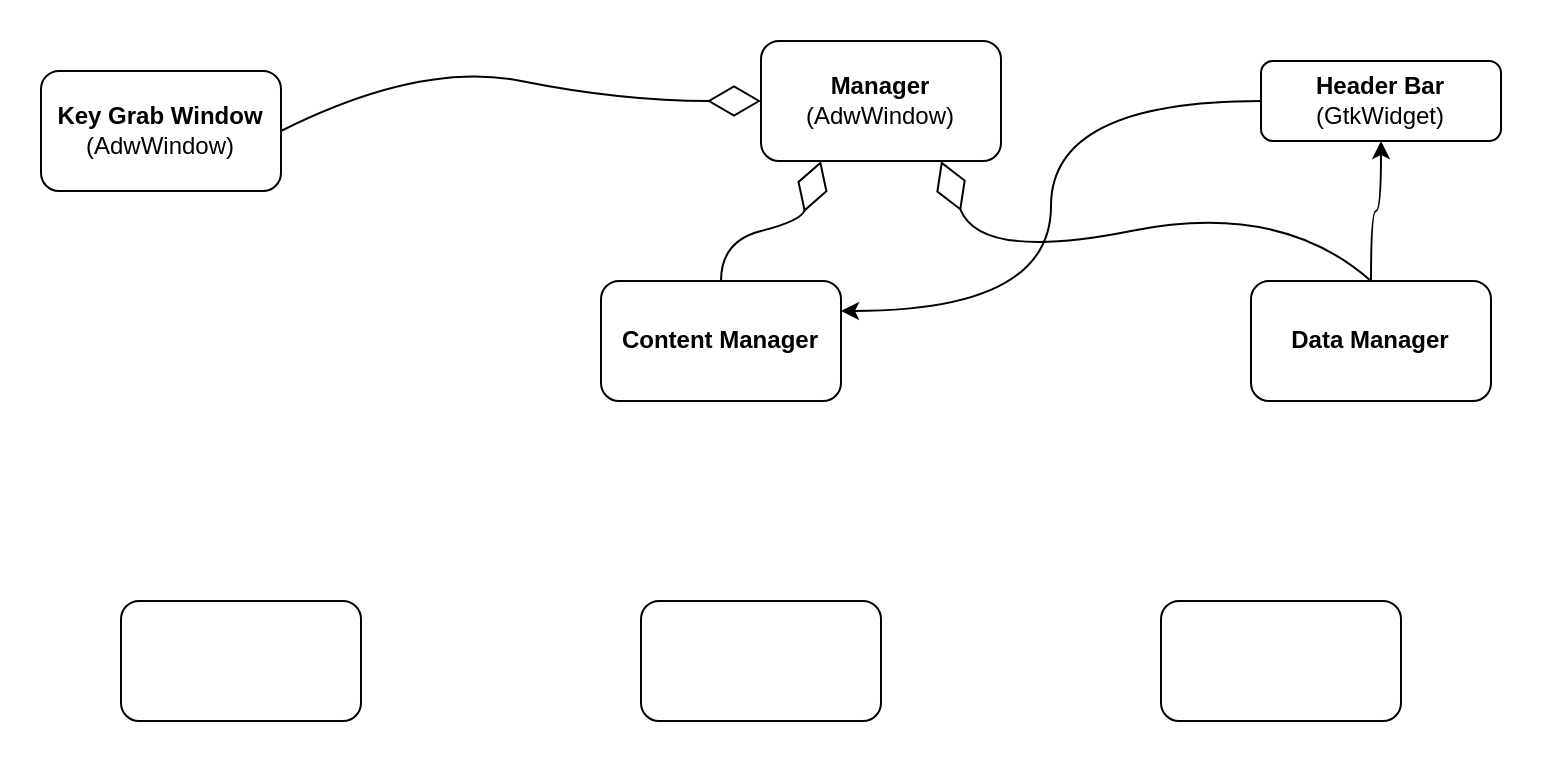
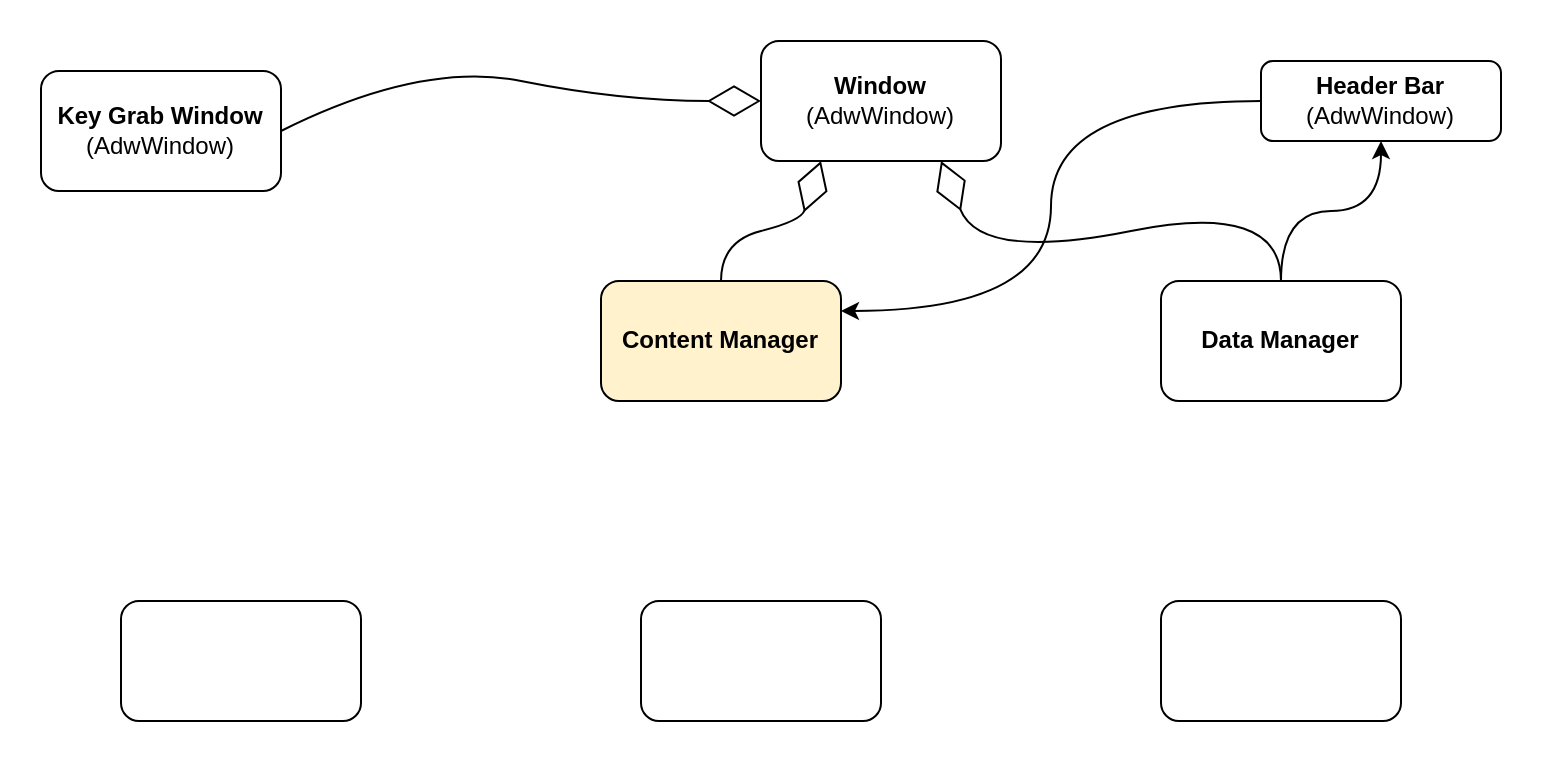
(881, 101) -> (881, 101)
(1381, 101) -> (1381, 101)
(721, 341) -> (721, 341)
(1371, 341) -> (1281, 341)
